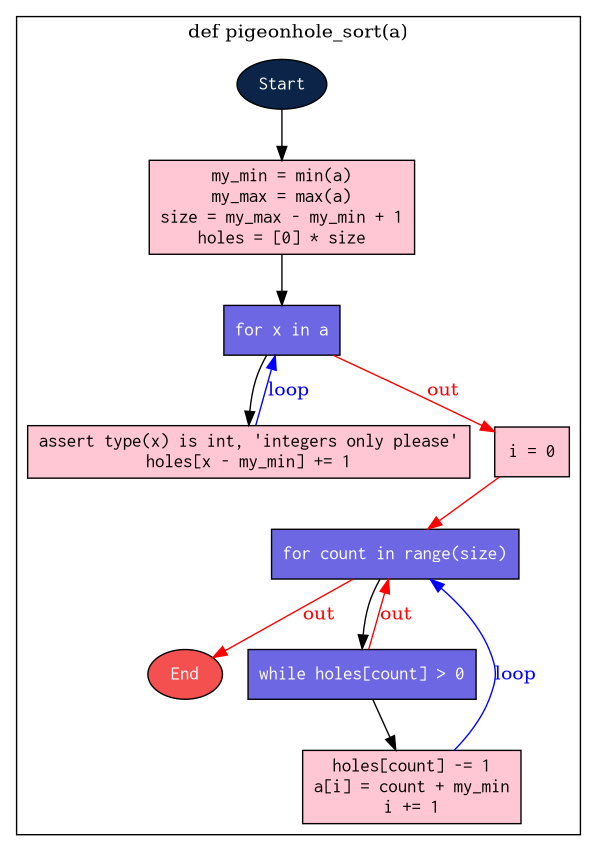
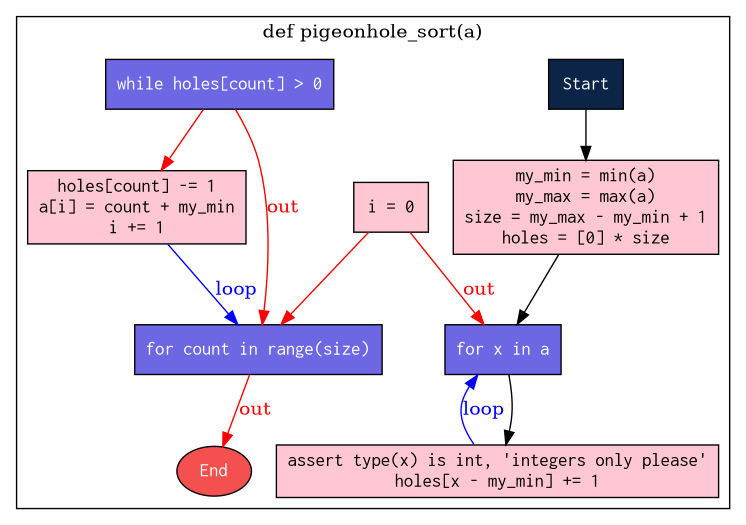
(282, 84) -> (586, 84)
(408, 390) -> (443, 273)
(368, 606) -> none
(381, 718) -> (186, 134)
